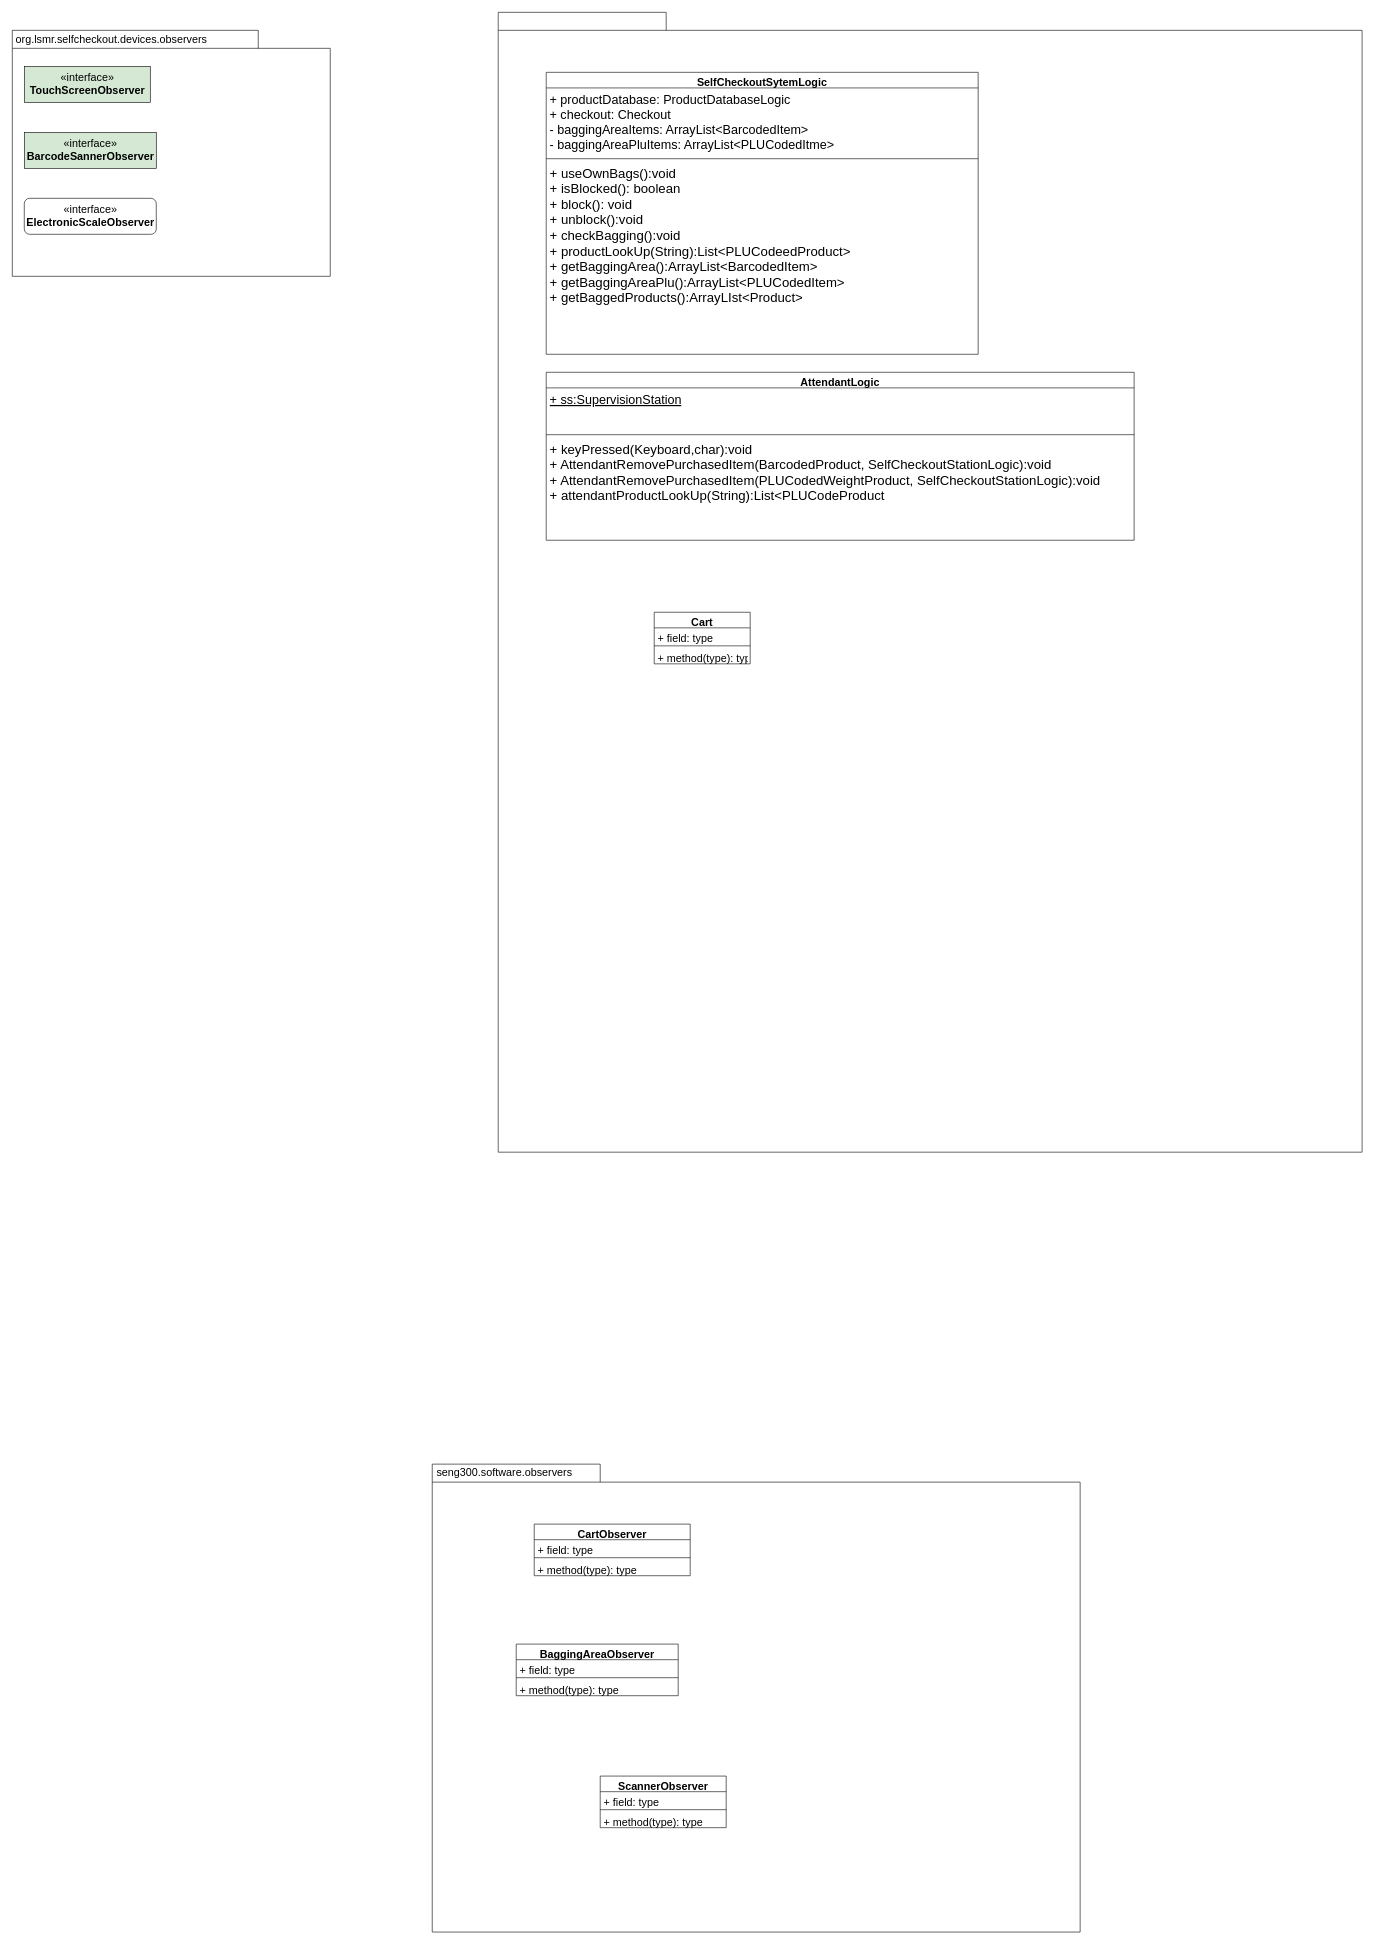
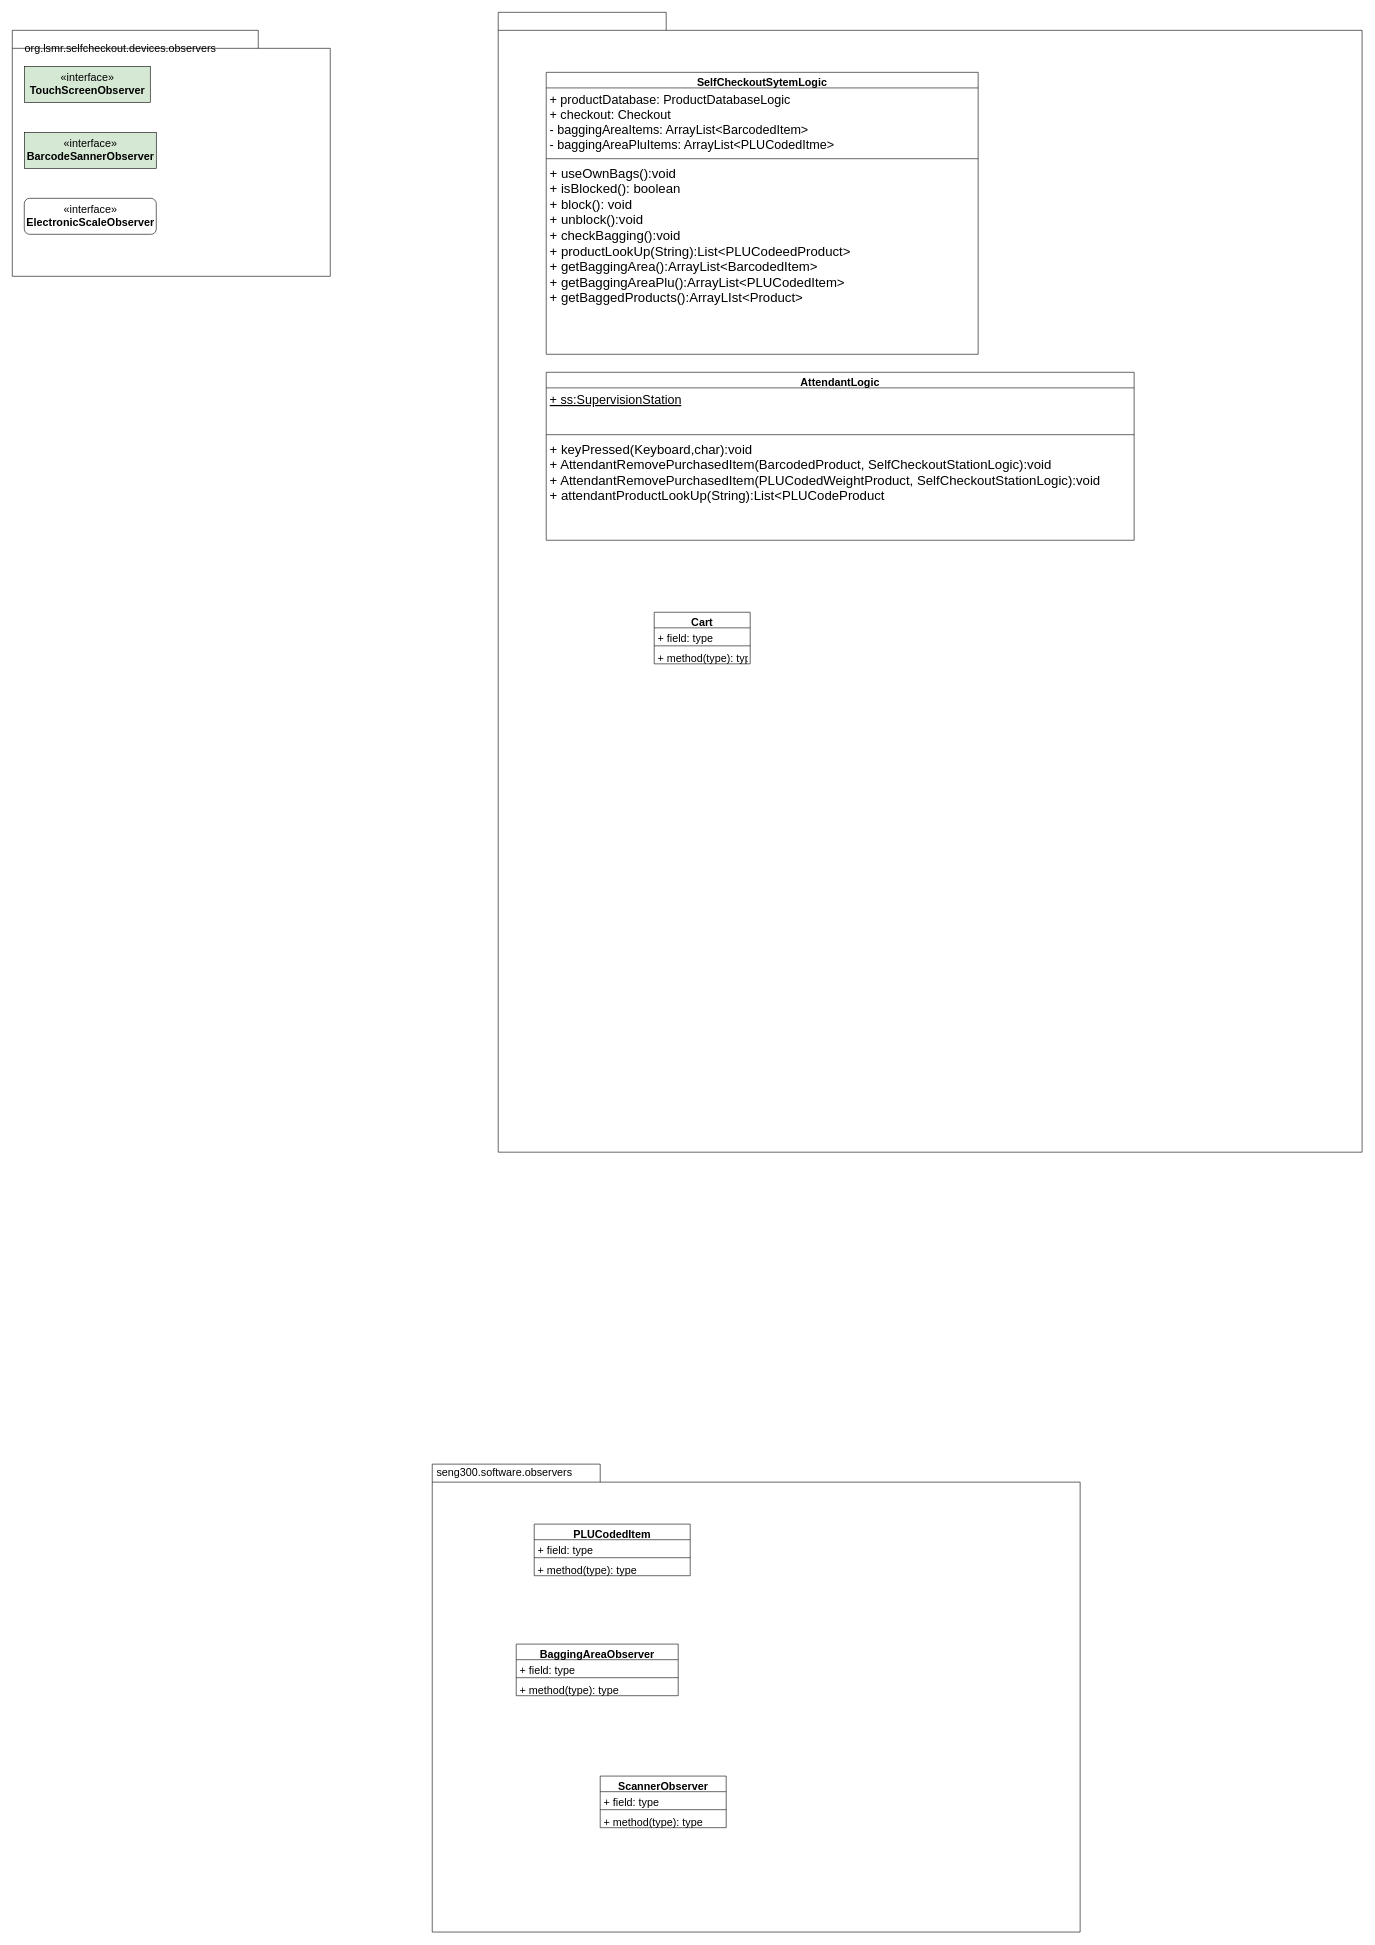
(111, 39) -> (120, 48)
(612, 1535) -> (612, 1535)
